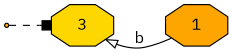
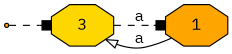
none -> (134, 25)
(140, 39) -> (140, 39)
